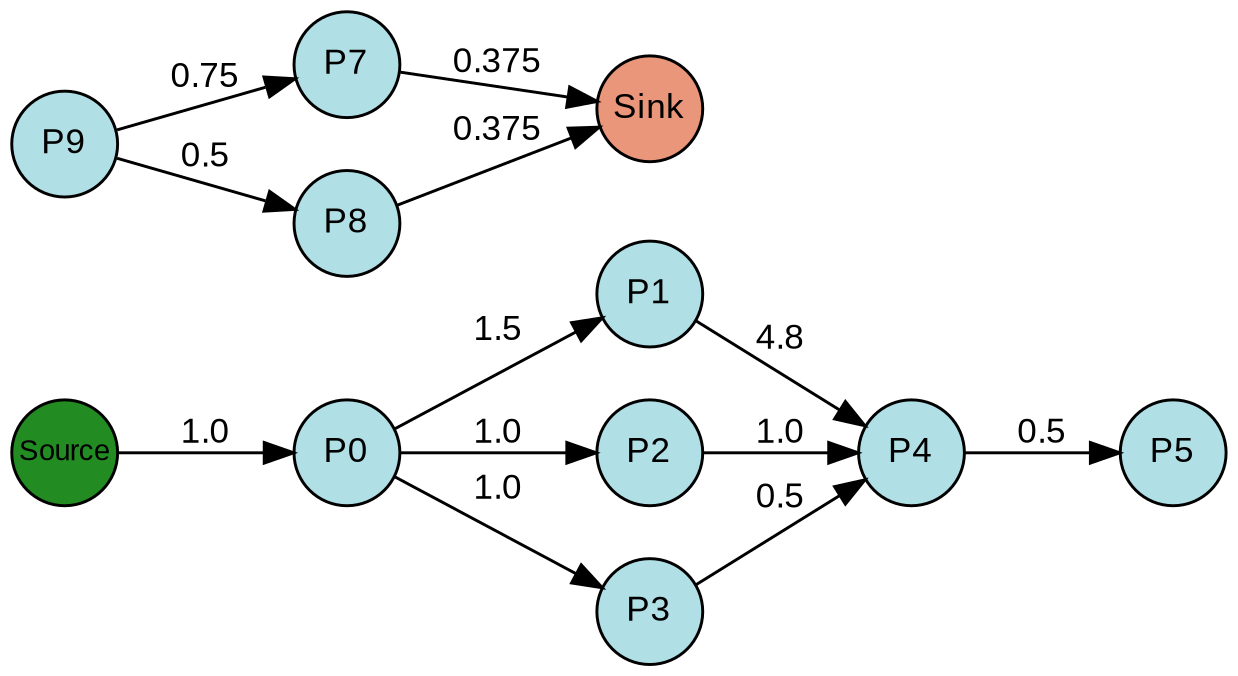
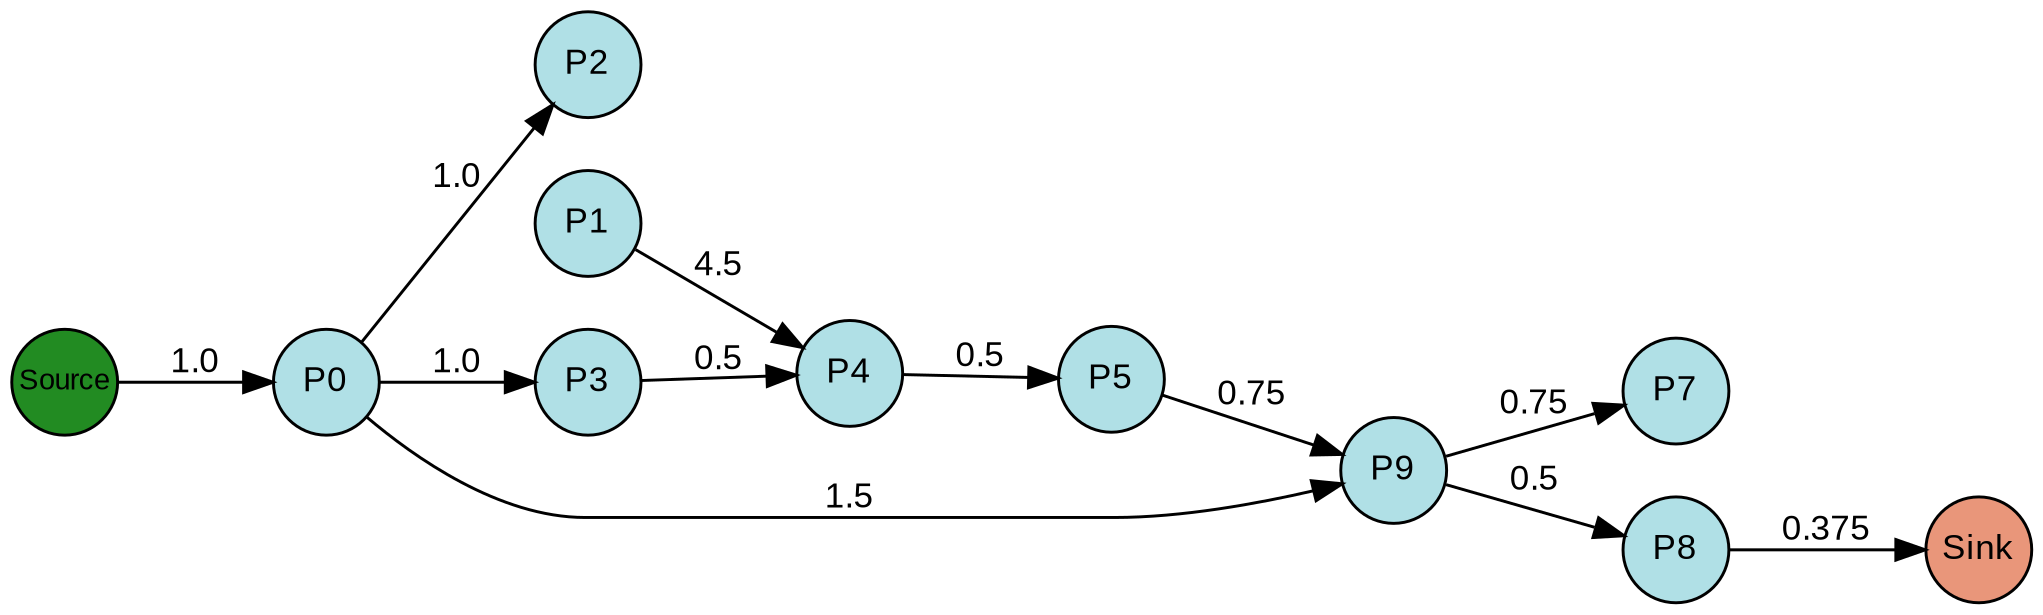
(484, 85) -> none
(781, 340) -> (719, 266)
(485, 380) -> (828, 517)
none -> (1238, 420)
(766, 453) -> none
